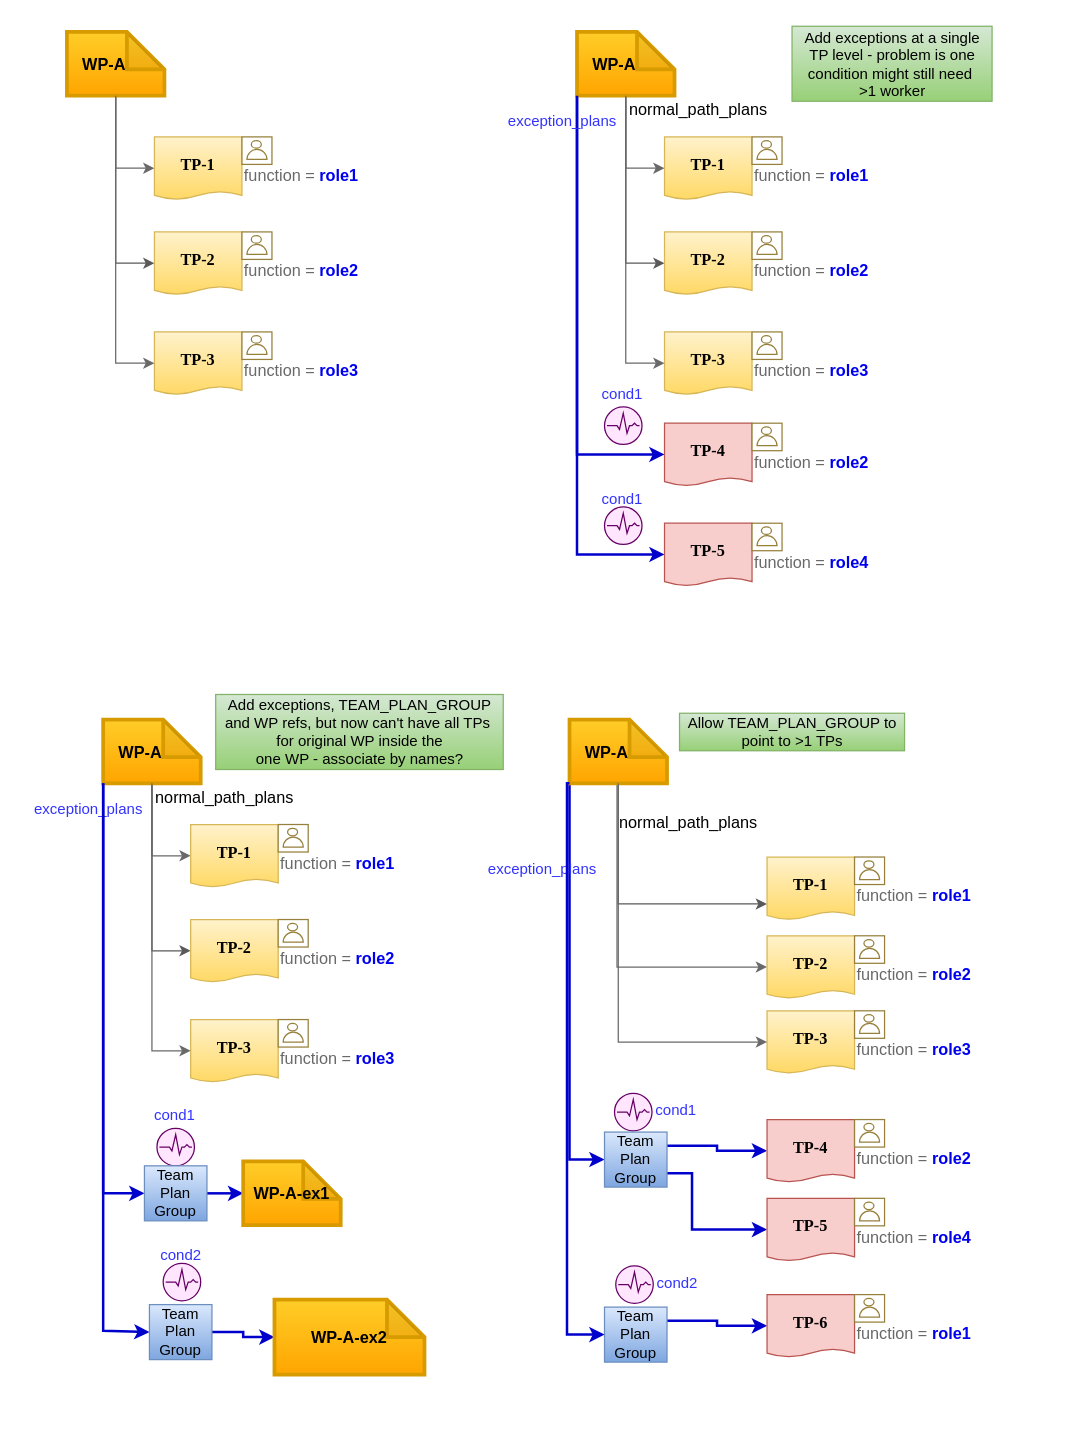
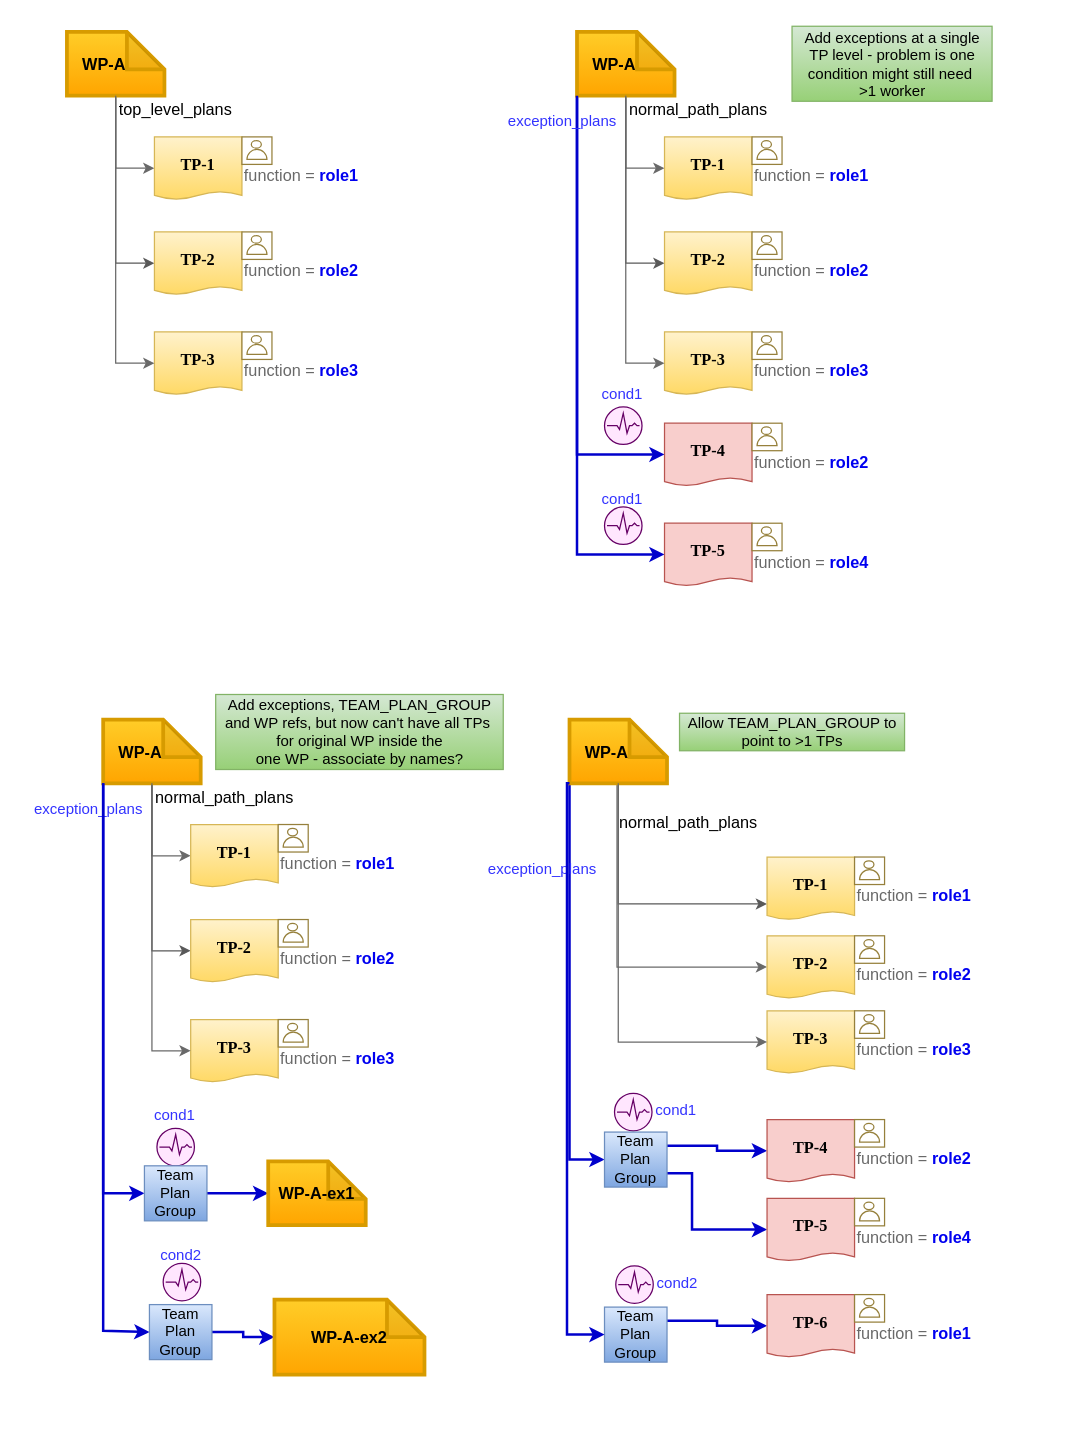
none -> (186, 109)
(292, 1193) -> (317, 1193)
